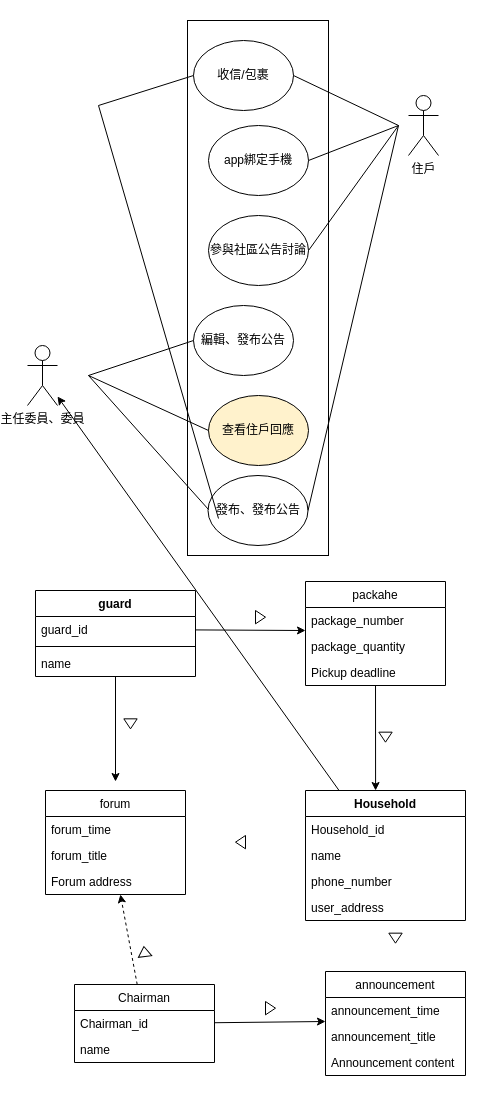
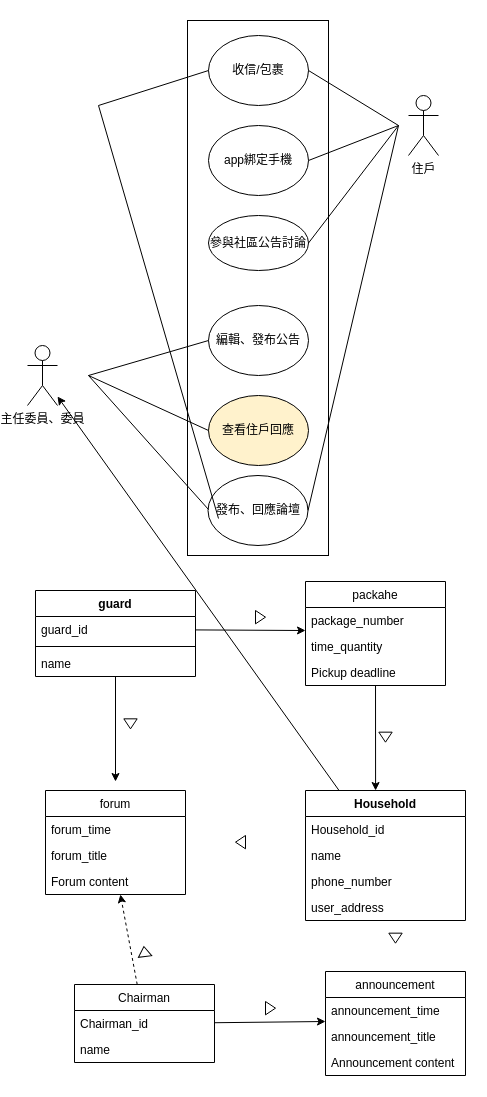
(244, 76) -> (259, 71)
(259, 251) -> (259, 243)
(244, 341) -> (259, 341)
(259, 511) -> (259, 511)
(363, 647) -> (352, 647)
(93, 882) -> (93, 882)
